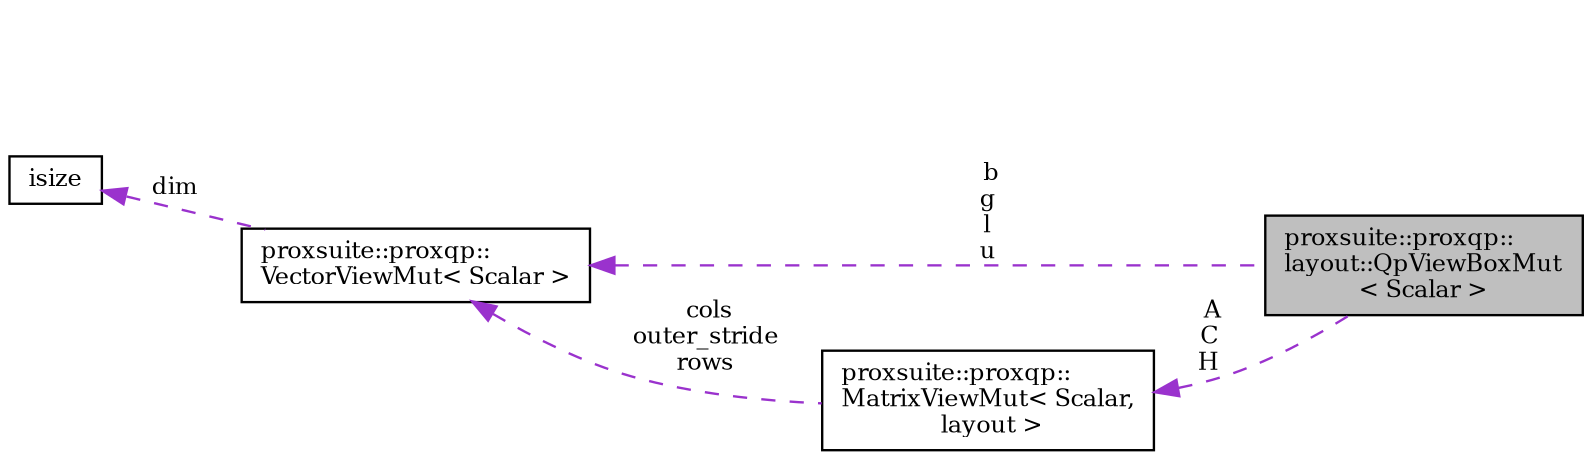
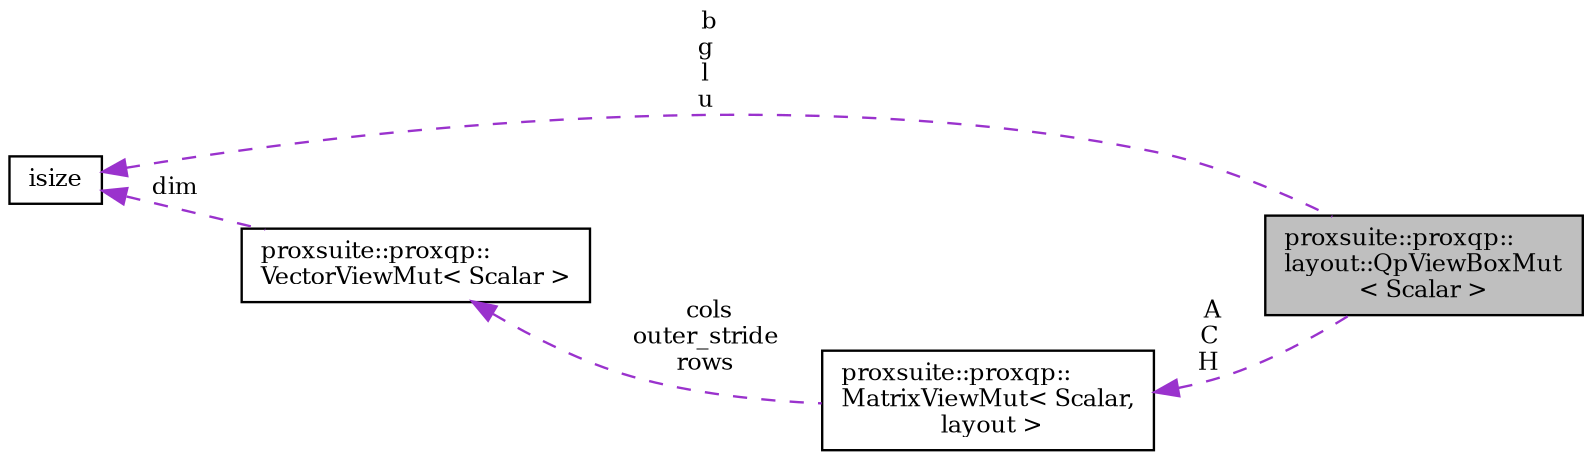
(940, 265) -> (735, 115)
